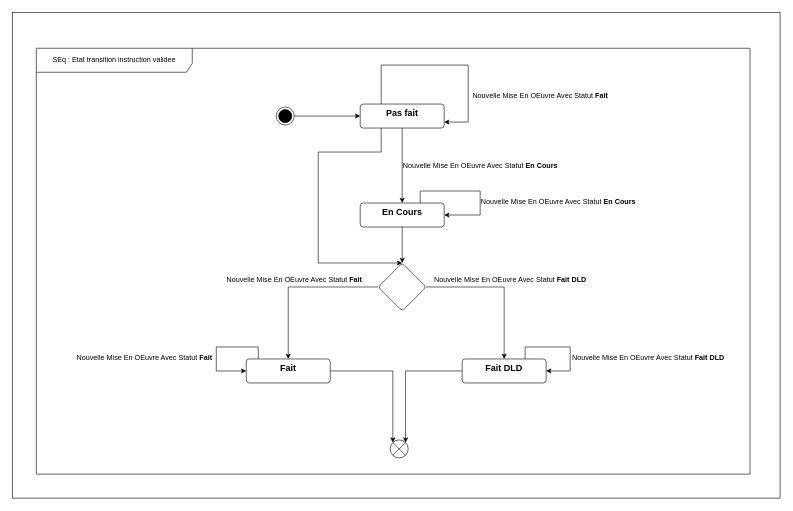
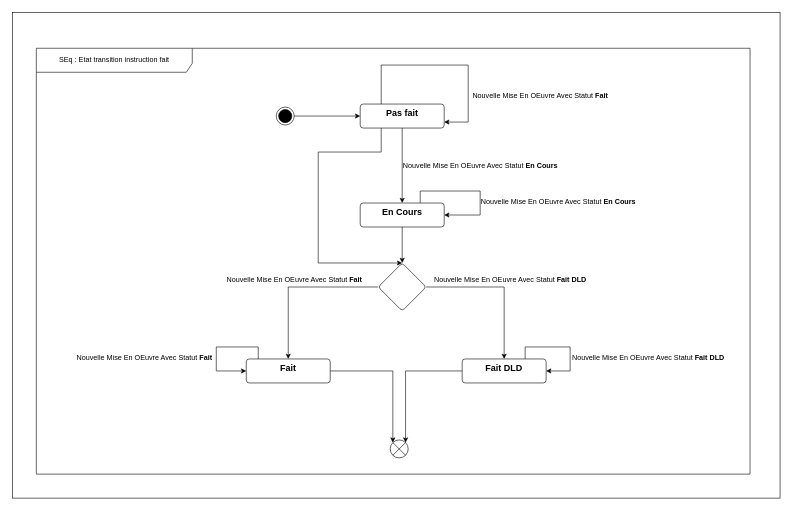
(114, 60) -> (114, 60)
